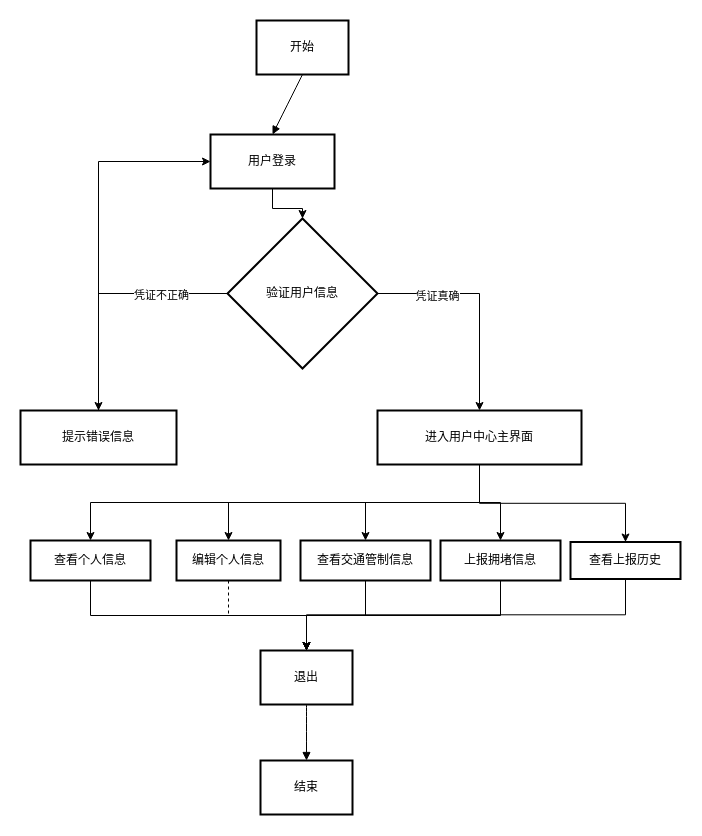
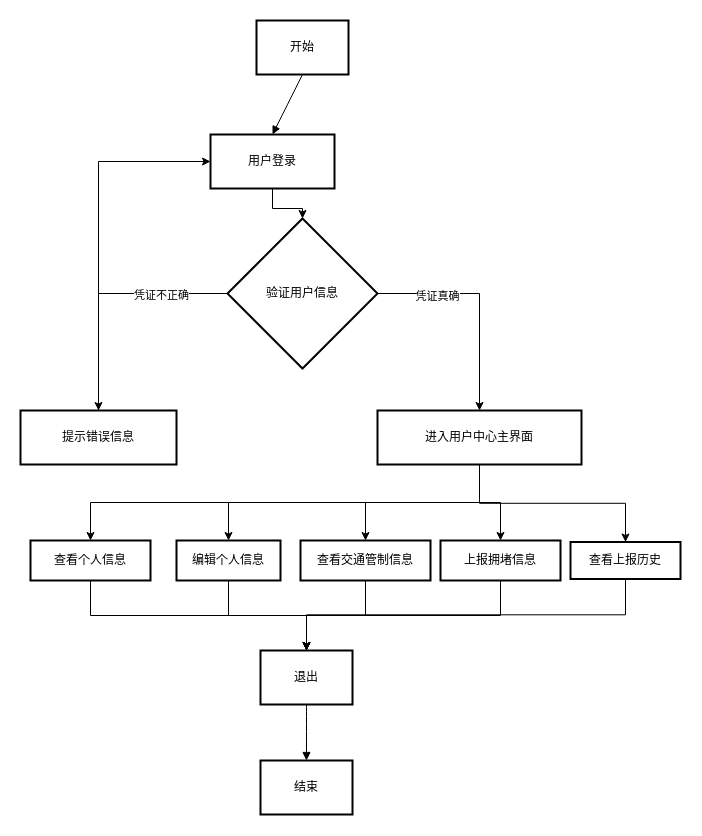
(229, 597) -> (229, 597)
